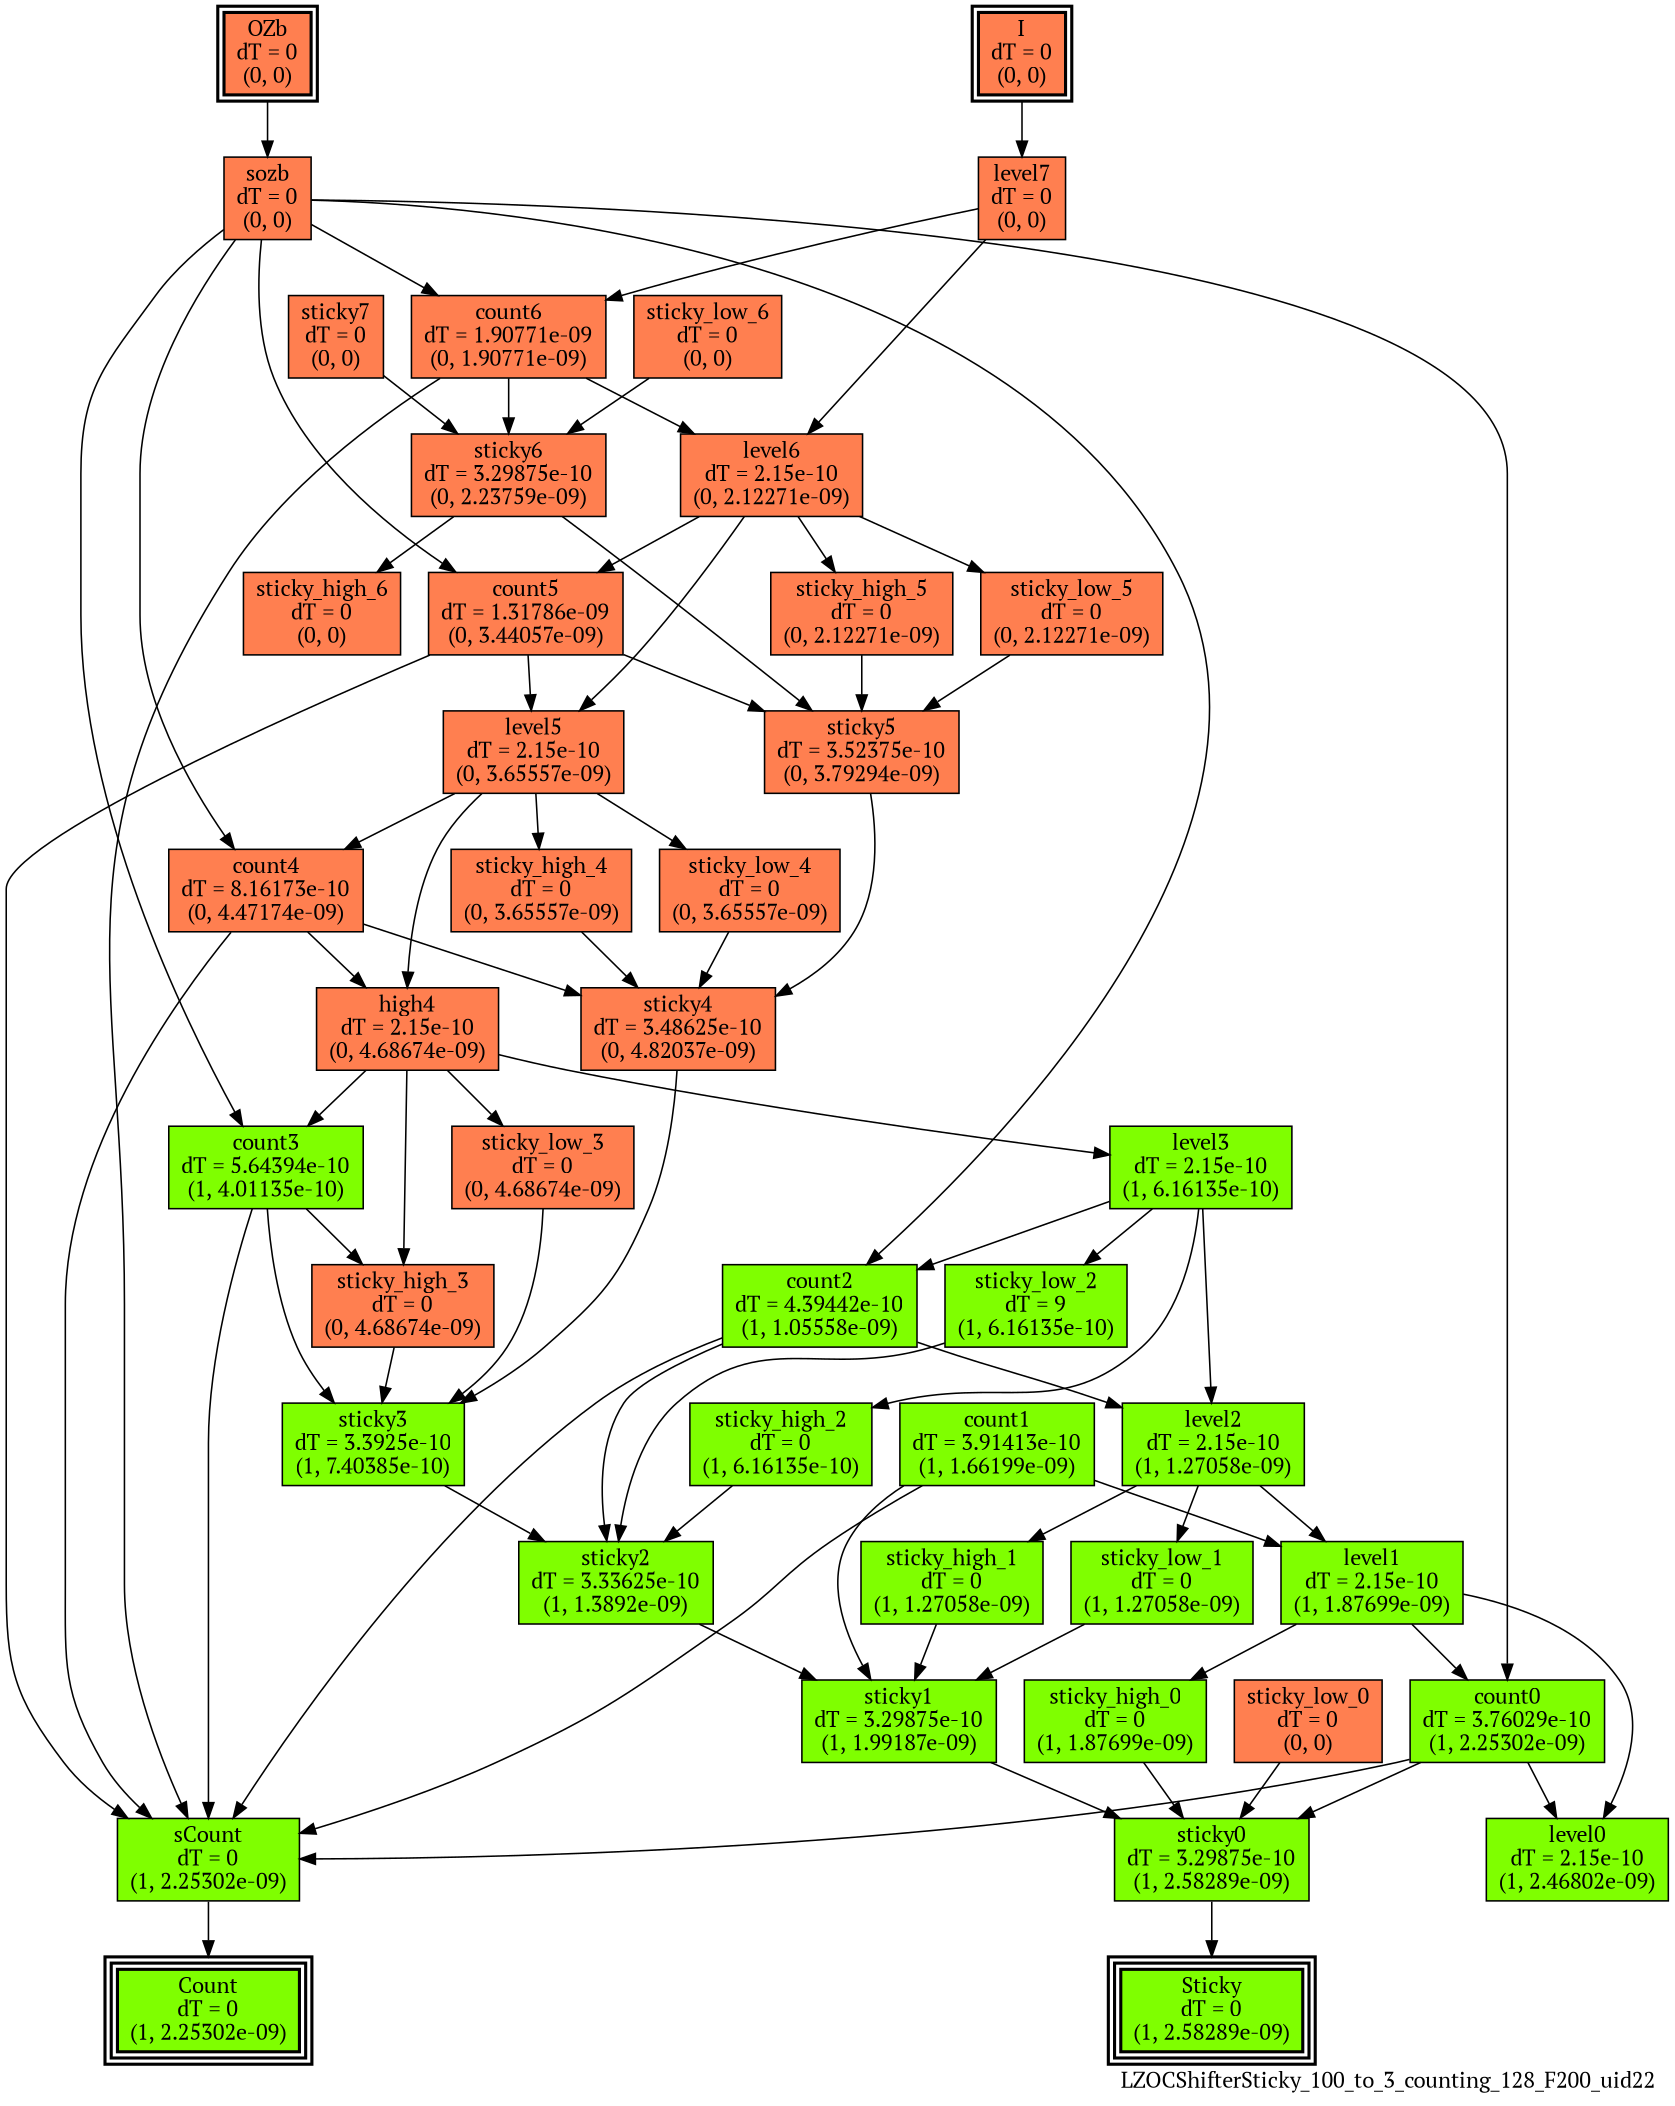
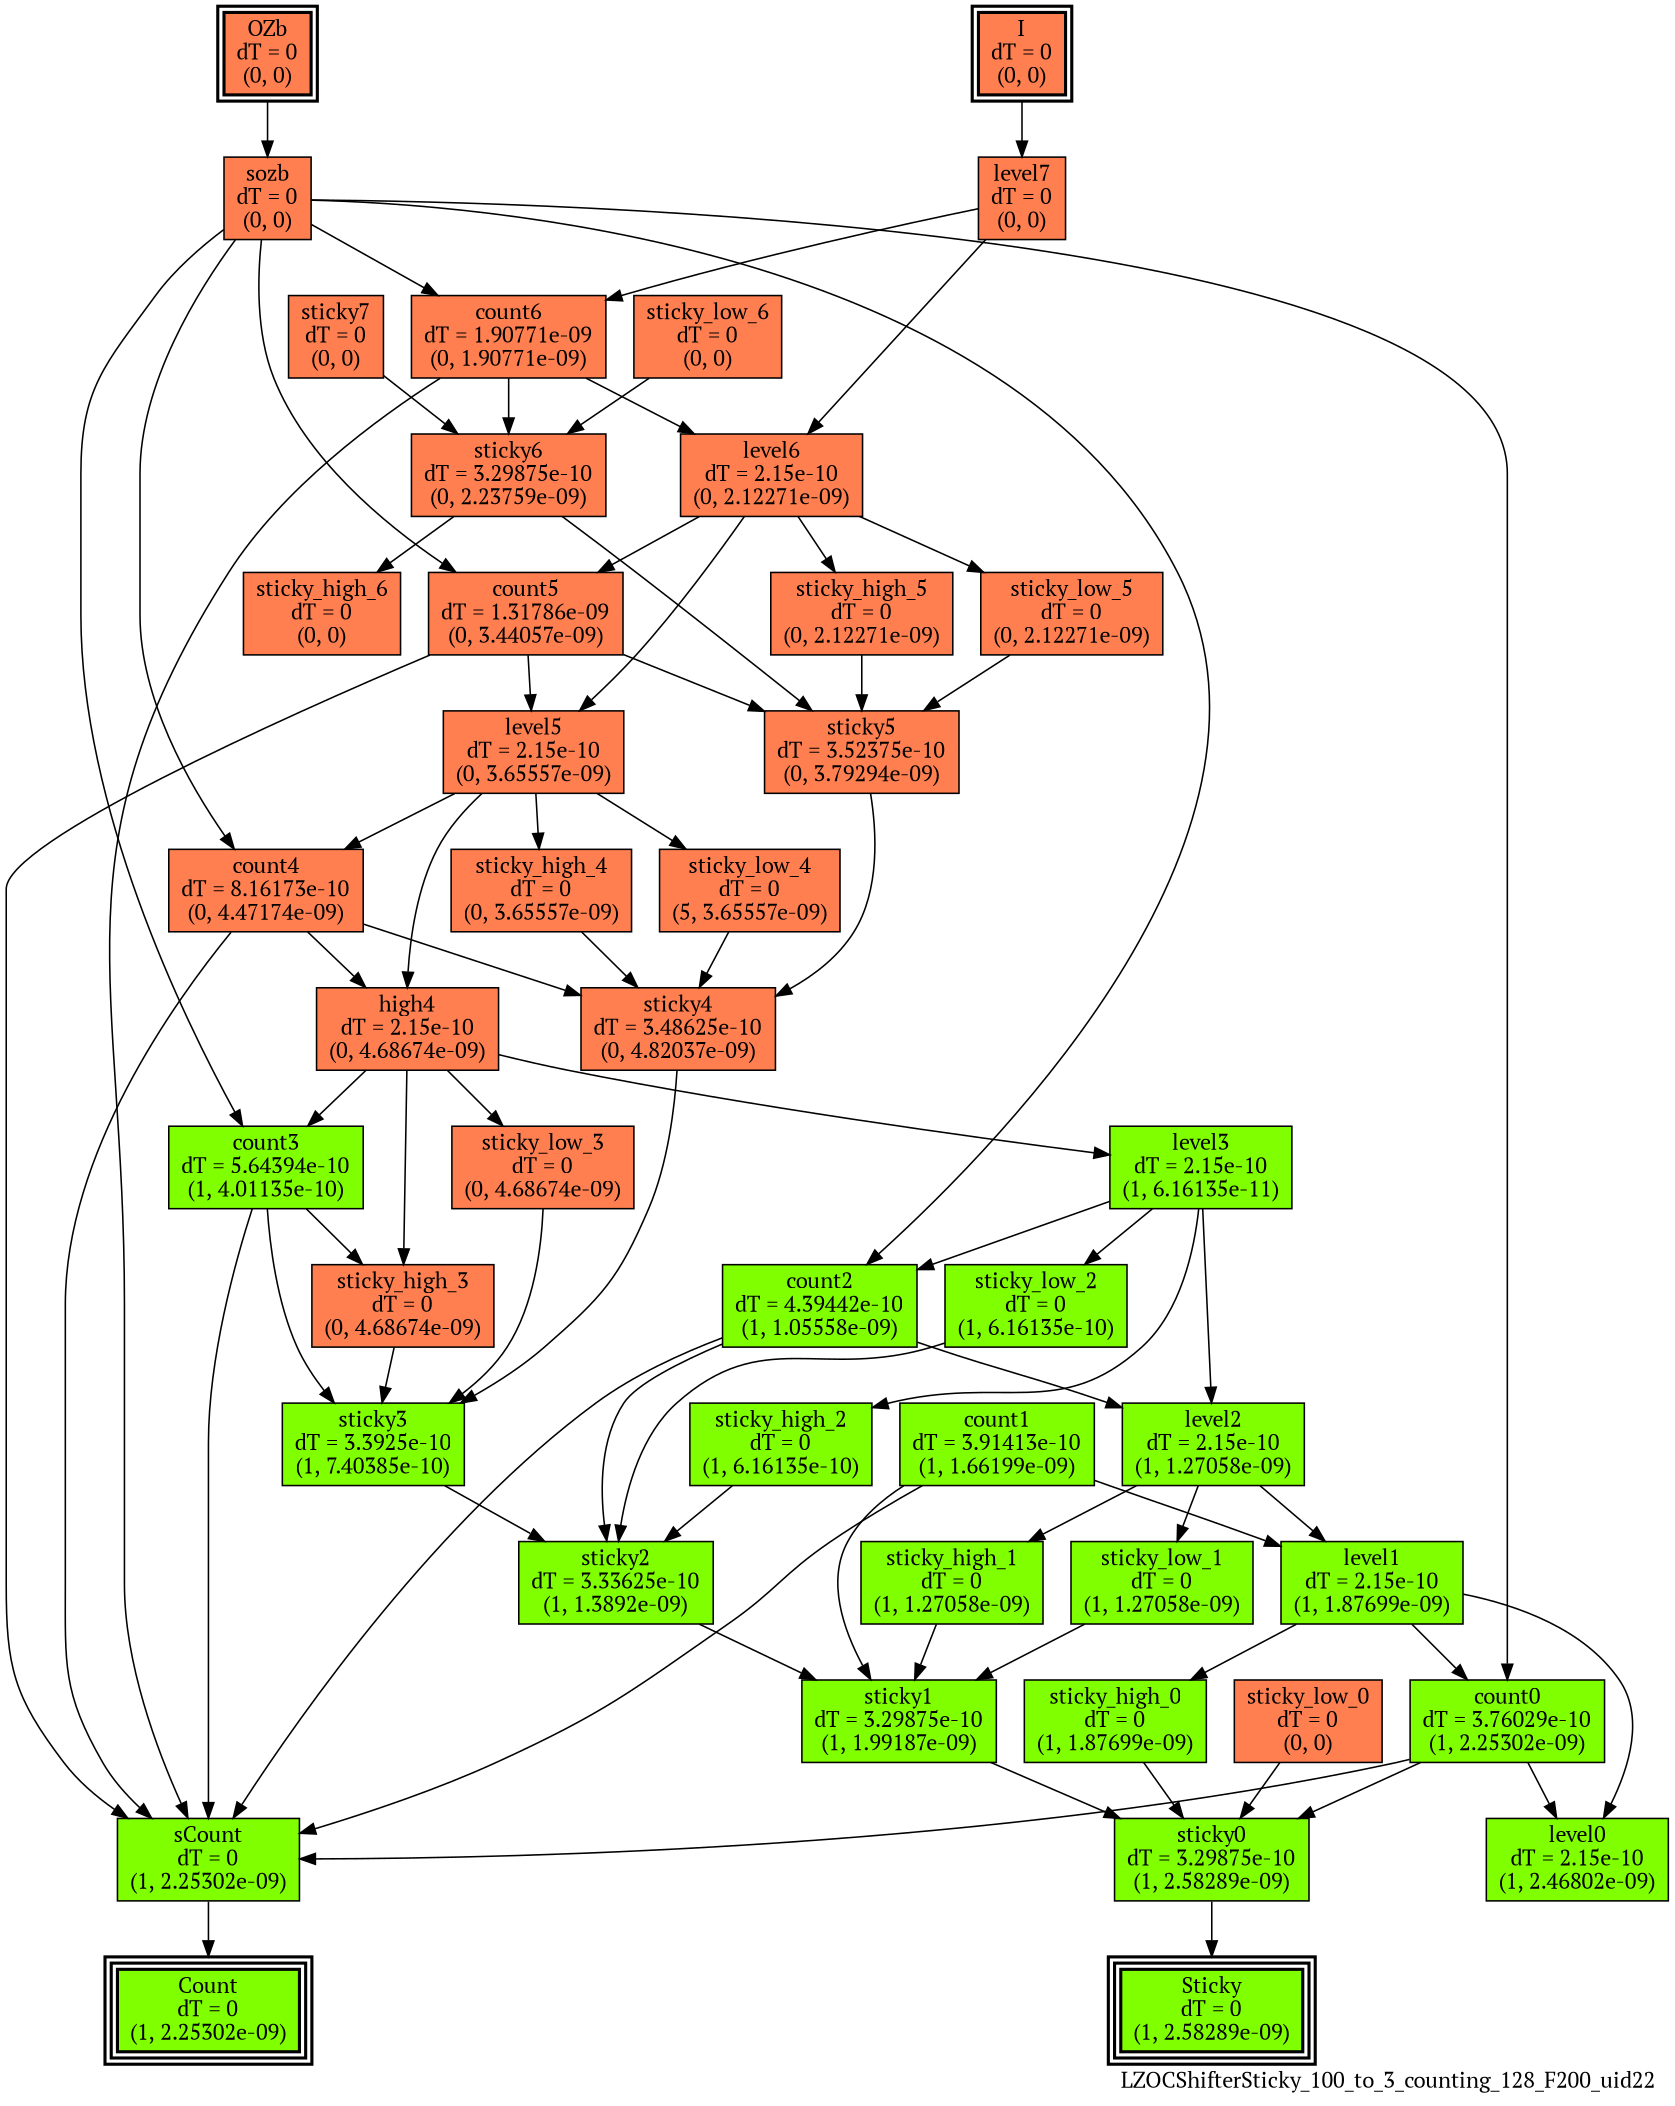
(750, 891) -> (750, 891)
(1201, 1167) -> (1201, 1167)
(1036, 1306) -> (1036, 1306)
